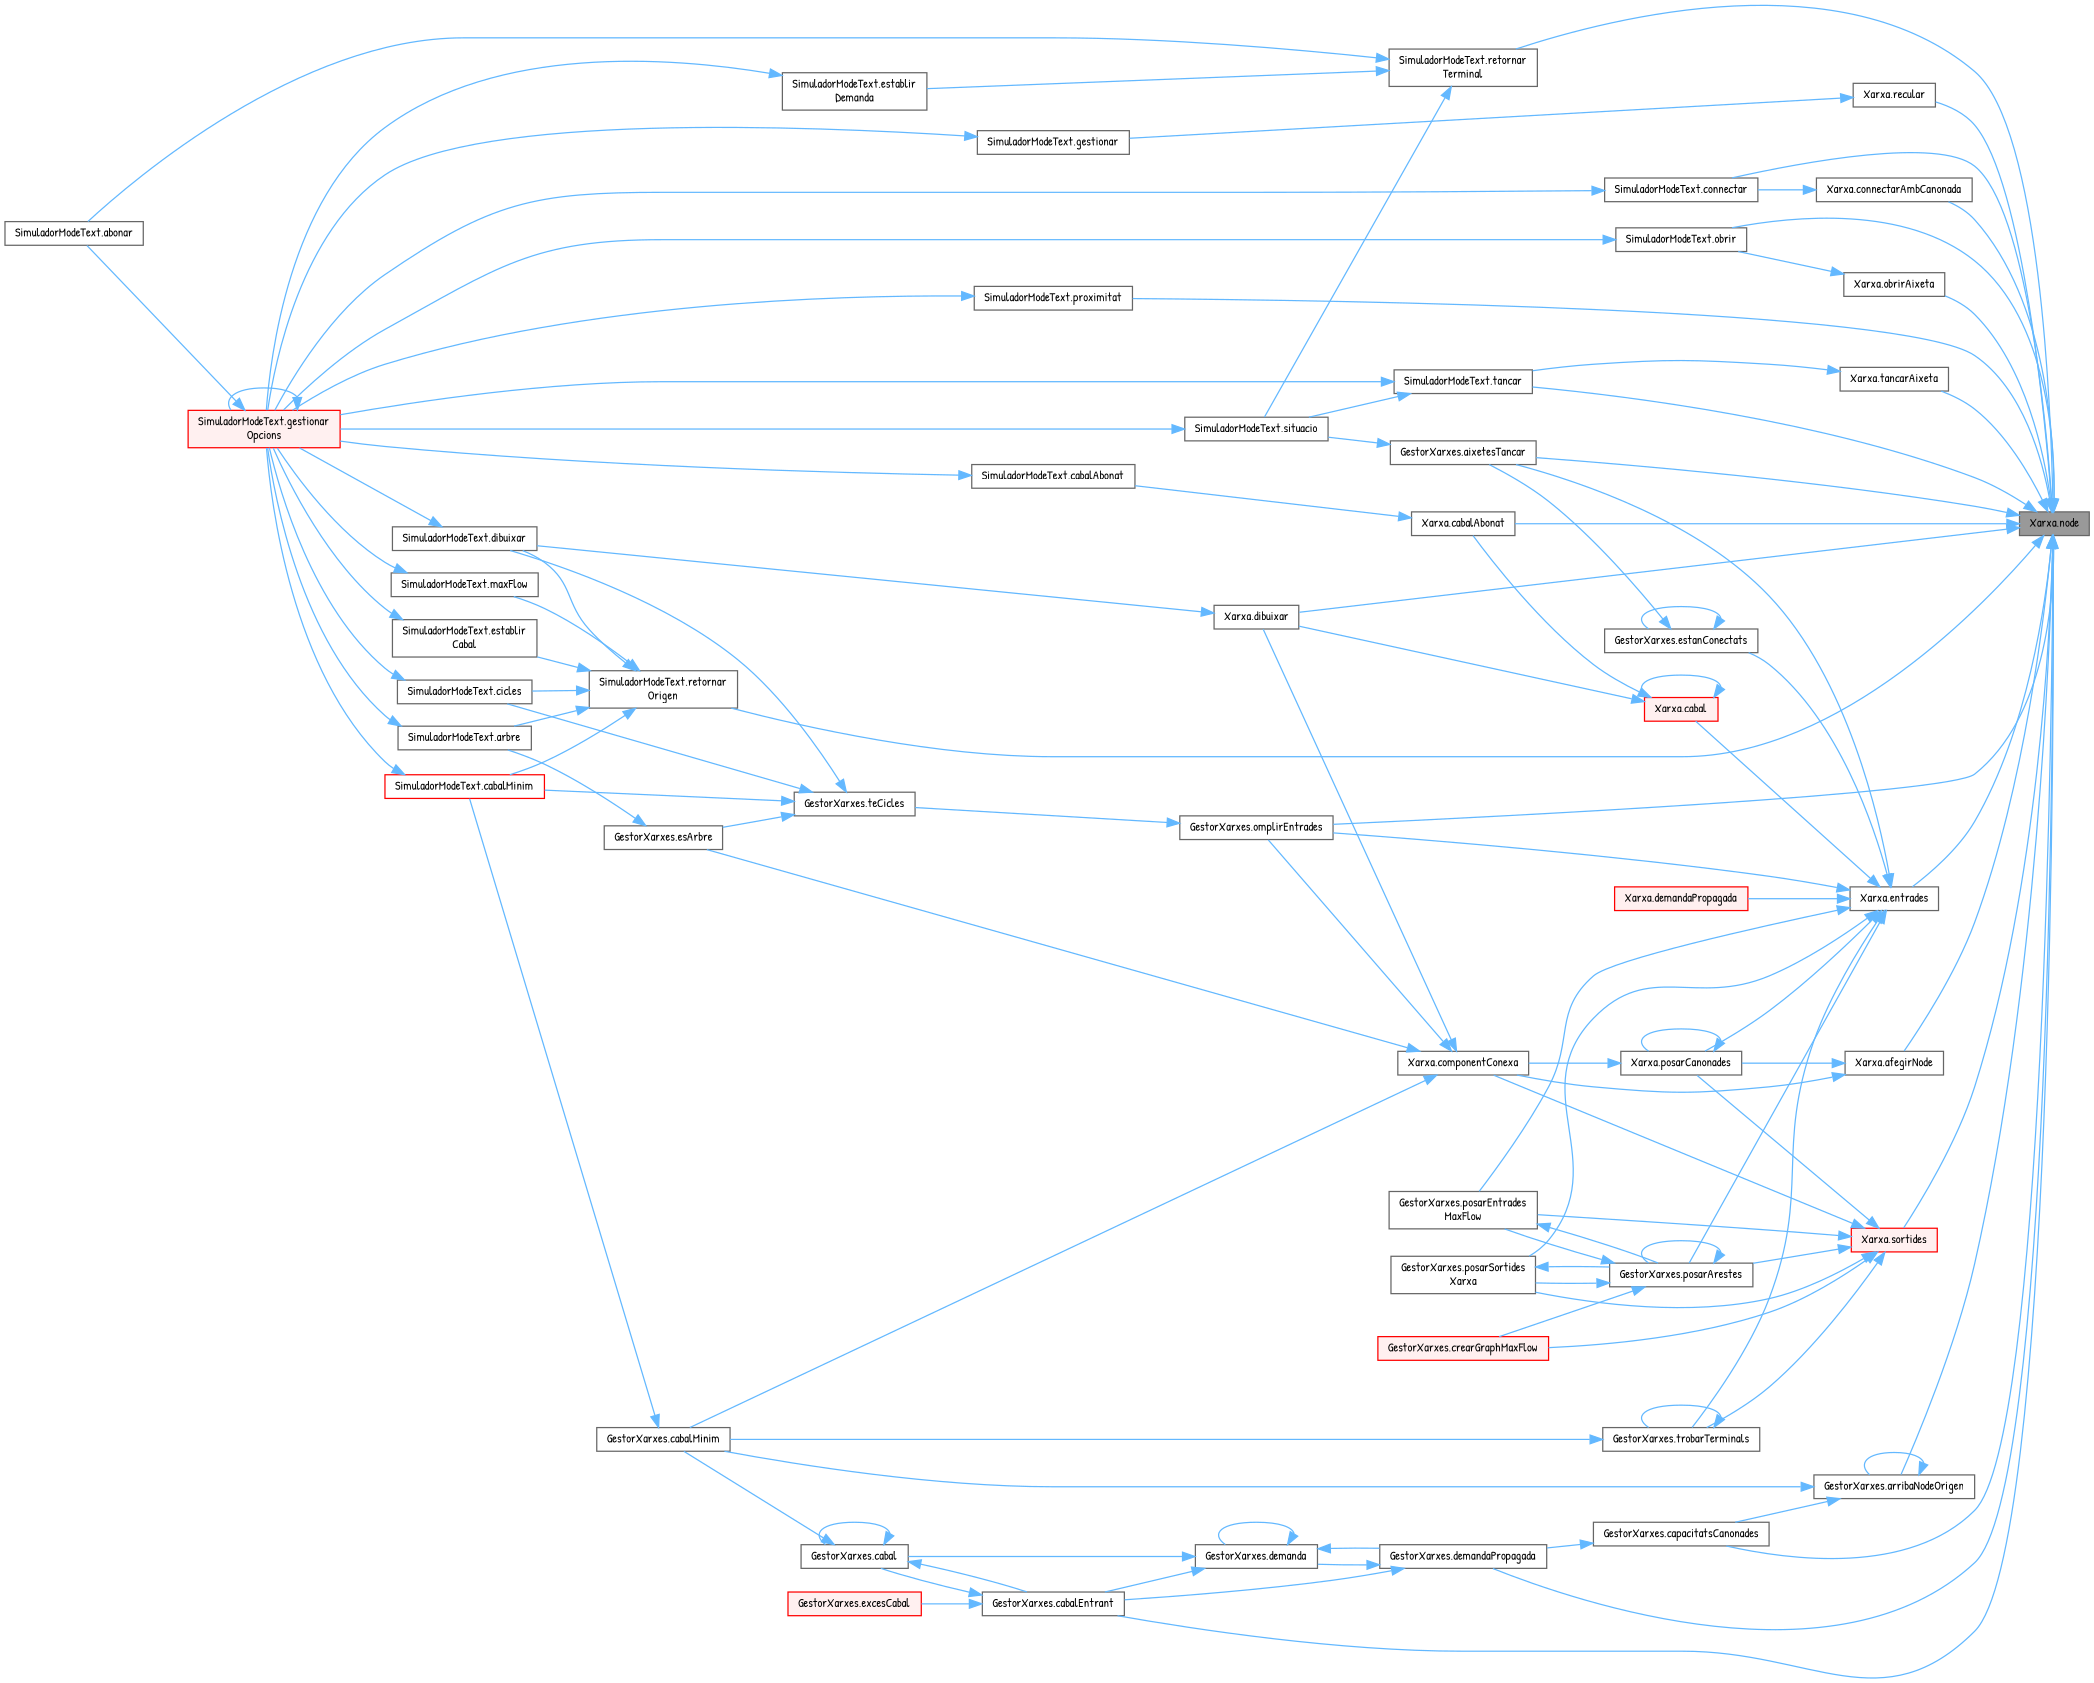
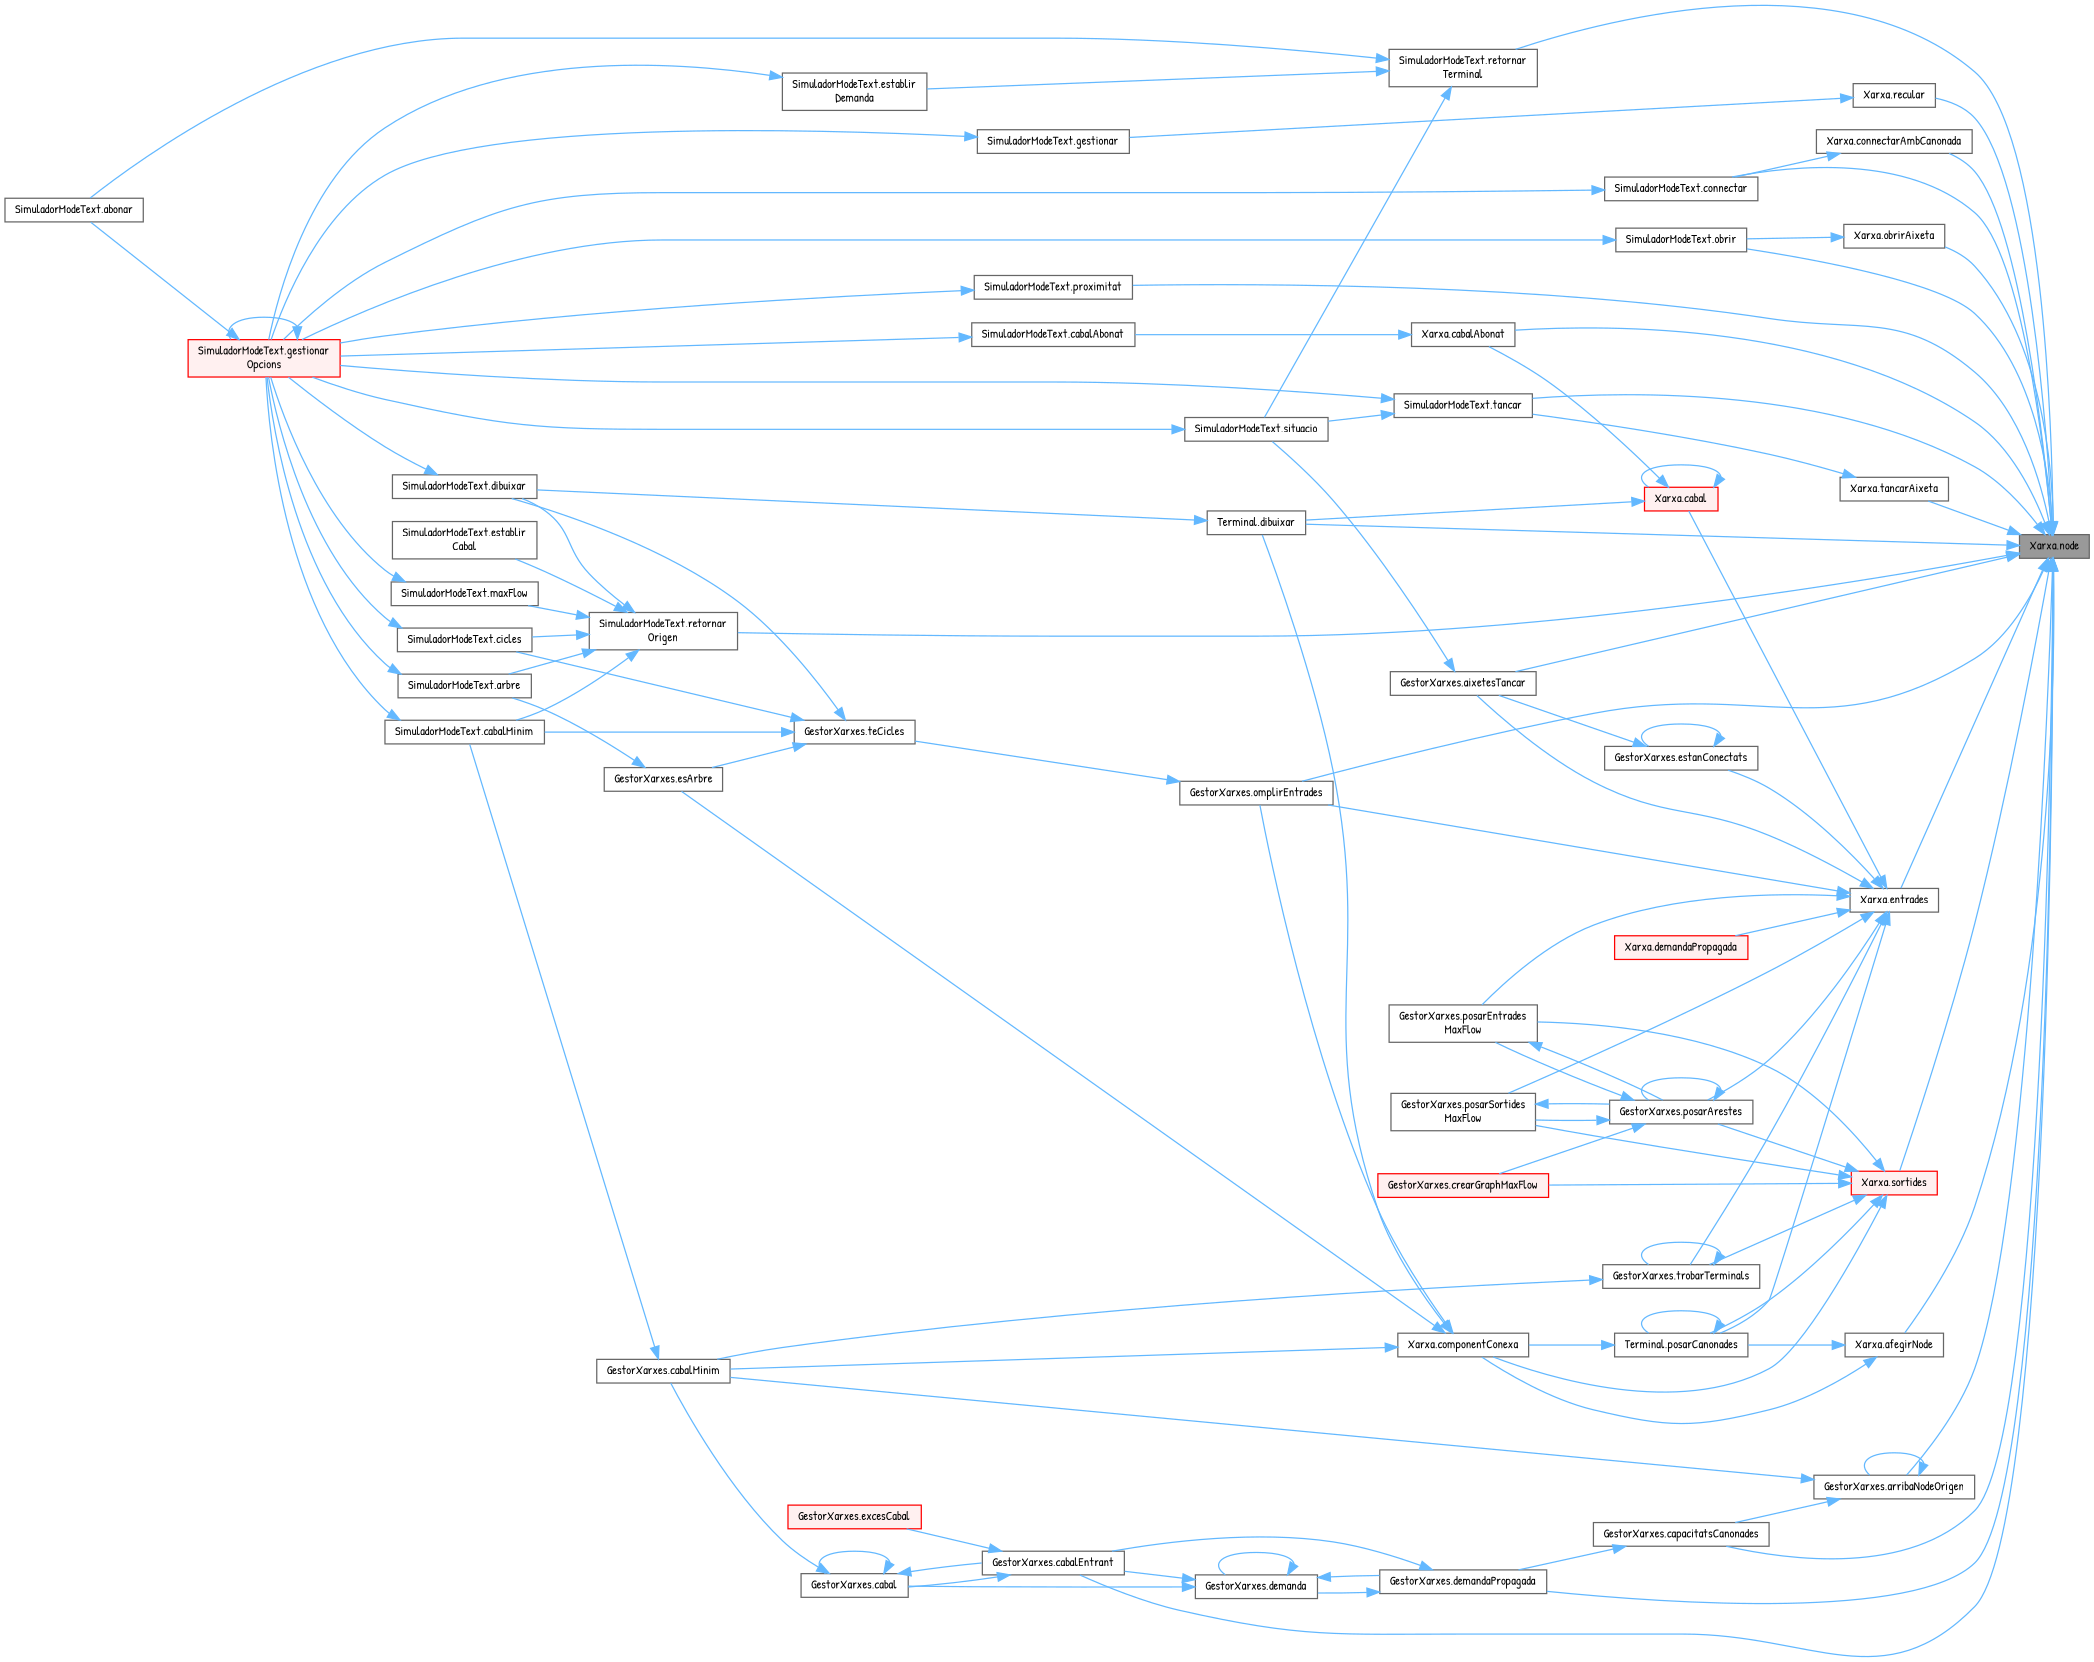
(323, 538) -> none
(1256, 617) -> (1256, 523)
(465, 787) -> (465, 732)
(1681, 1063) -> (1681, 1345)
(1463, 1275) -> (1463, 1112)
